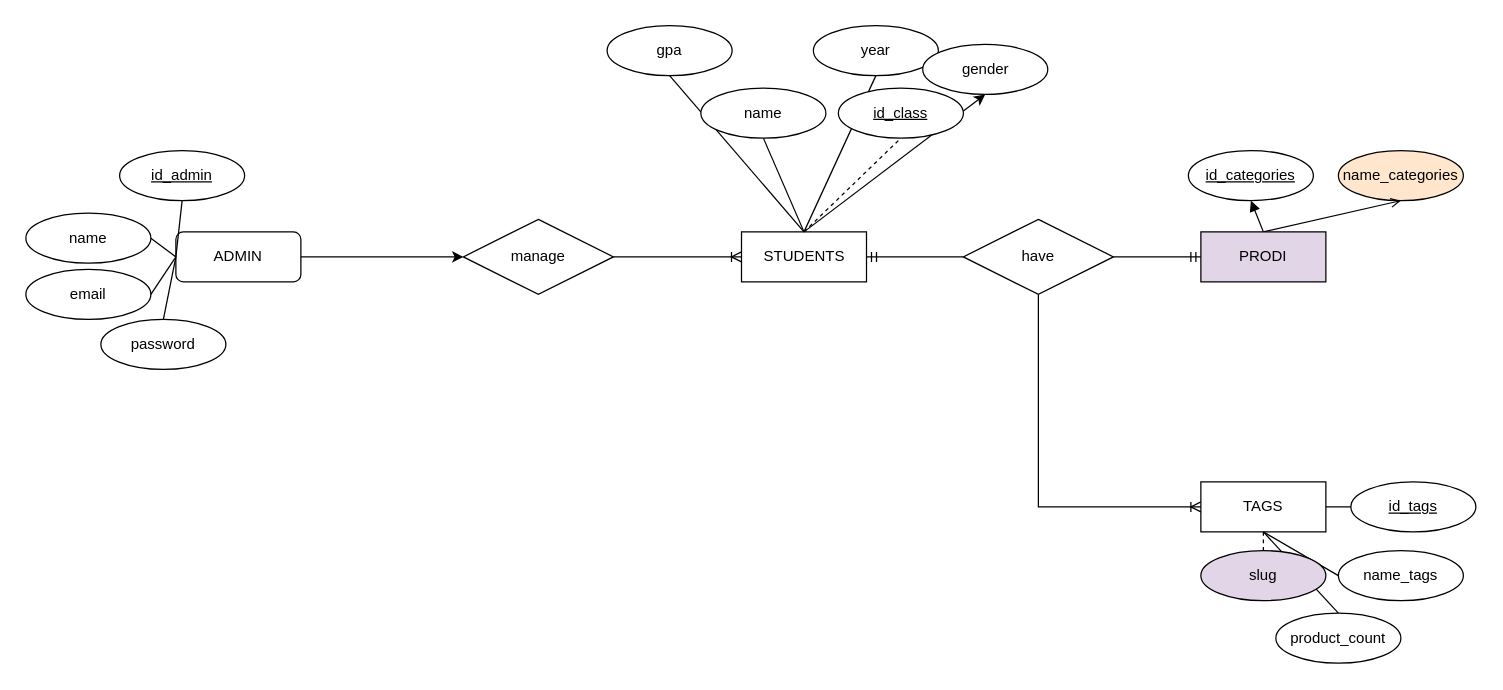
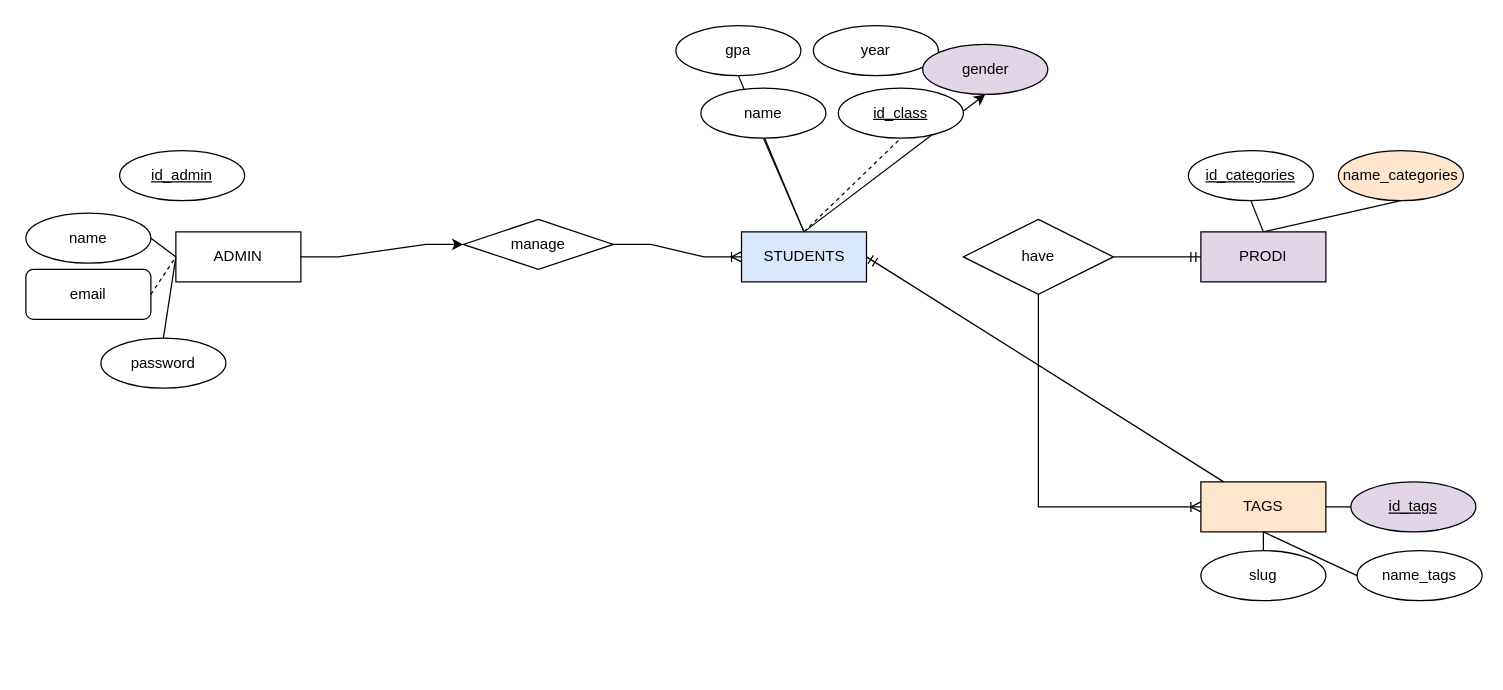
(669, 51) -> (738, 51)
(985, 69) -> (985, 69)
(830, 175) -> none
(1394, 202) -> (1395, 202)
(1255, 211) -> (1253, 206)
(179, 225) -> none
(238, 257) -> (238, 257)
(538, 257) -> (538, 244)
(804, 257) -> (804, 257)
(915, 257) -> (1045, 369)
(161, 279) -> (161, 279)
(88, 294) -> (88, 294)
(163, 344) -> (163, 363)
(1263, 507) -> (1263, 507)
(1413, 507) -> (1413, 507)
(1263, 540) -> (1263, 540)
(1263, 576) -> (1263, 576)
(1401, 576) -> (1419, 576)
(1327, 601) -> none
(1338, 638) -> none
